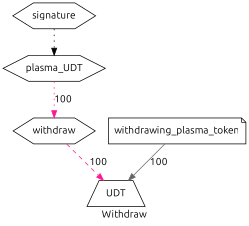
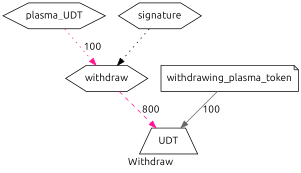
(54, 39) -> (136, 44)
(98, 162) -> (151, 110)
